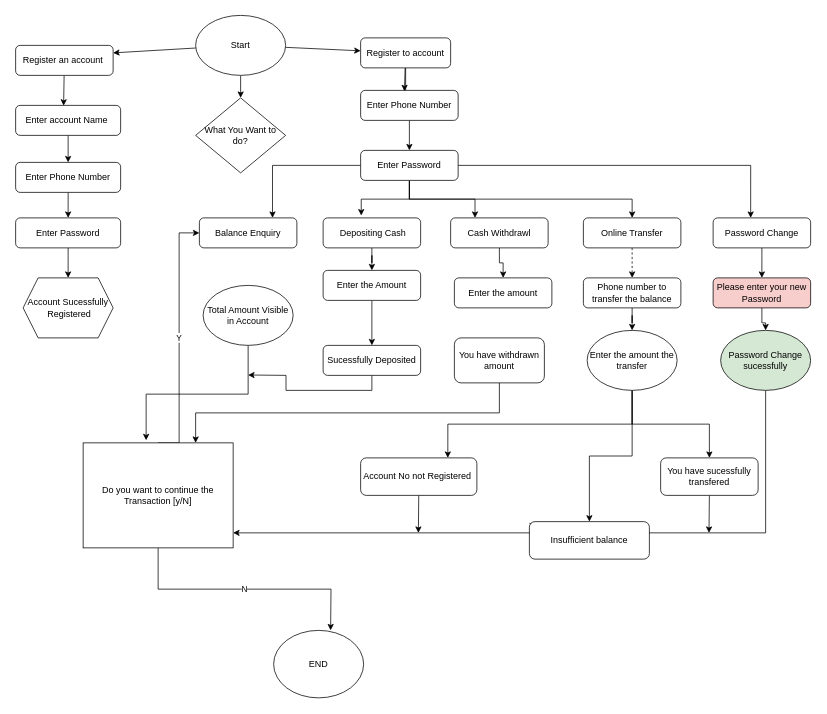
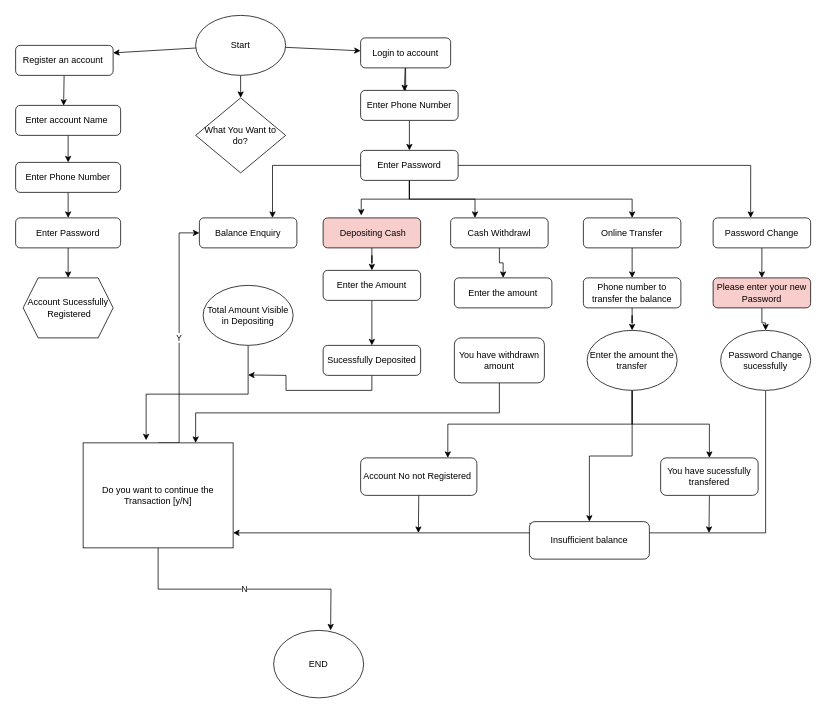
(405, 53) -> (405, 53)
(372, 233) -> (372, 233)
(632, 259) -> (632, 259)
(248, 315) -> (248, 315)
(765, 360) -> (765, 360)
